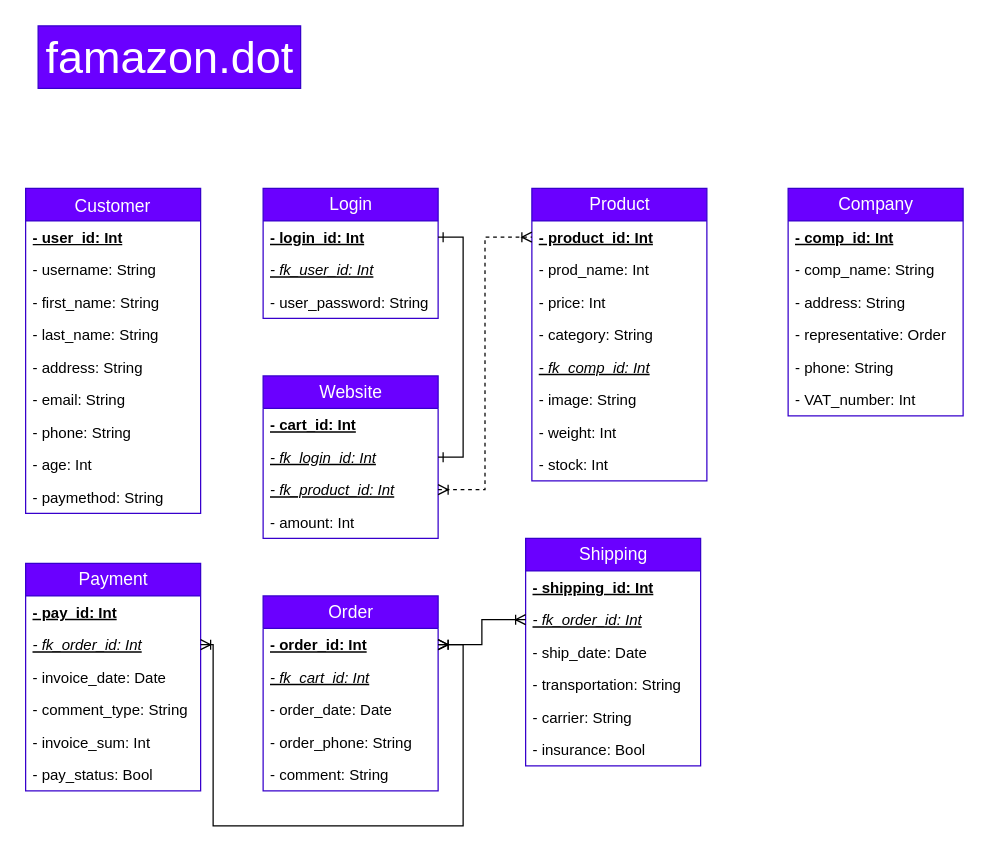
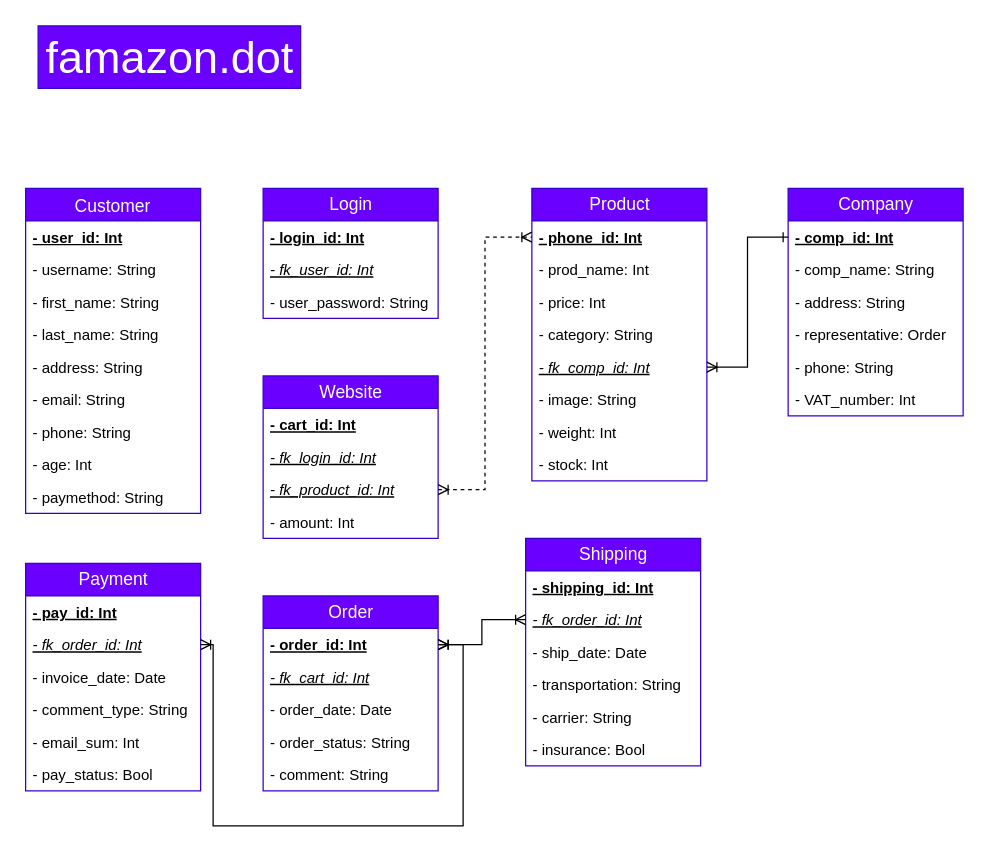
(602, 238) -> (594, 238)
none -> (748, 302)
(463, 347) -> none
(98, 743) -> (90, 743)
(350, 743) -> (355, 743)
